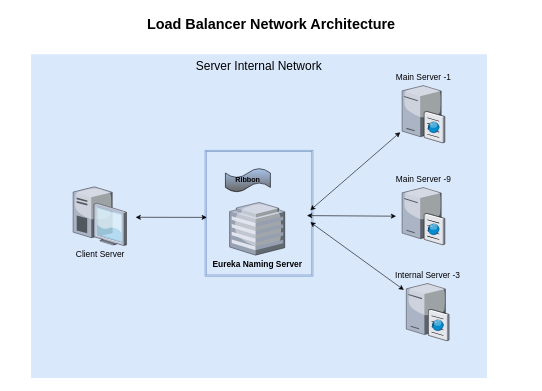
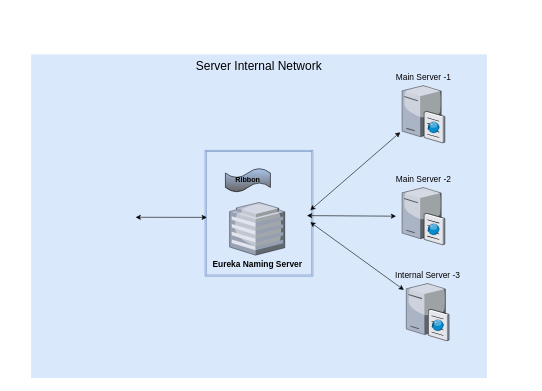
(271, 24) -> none
(424, 179) -> (424, 179)
(100, 216) -> none
